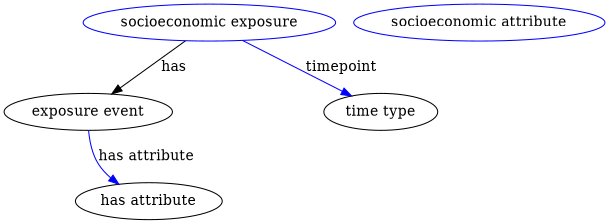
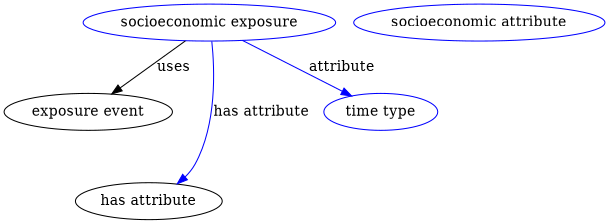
(174, 67) -> (174, 67)
(342, 67) -> (342, 67)
(381, 112) -> (381, 112)
(95, 157) -> (211, 112)
